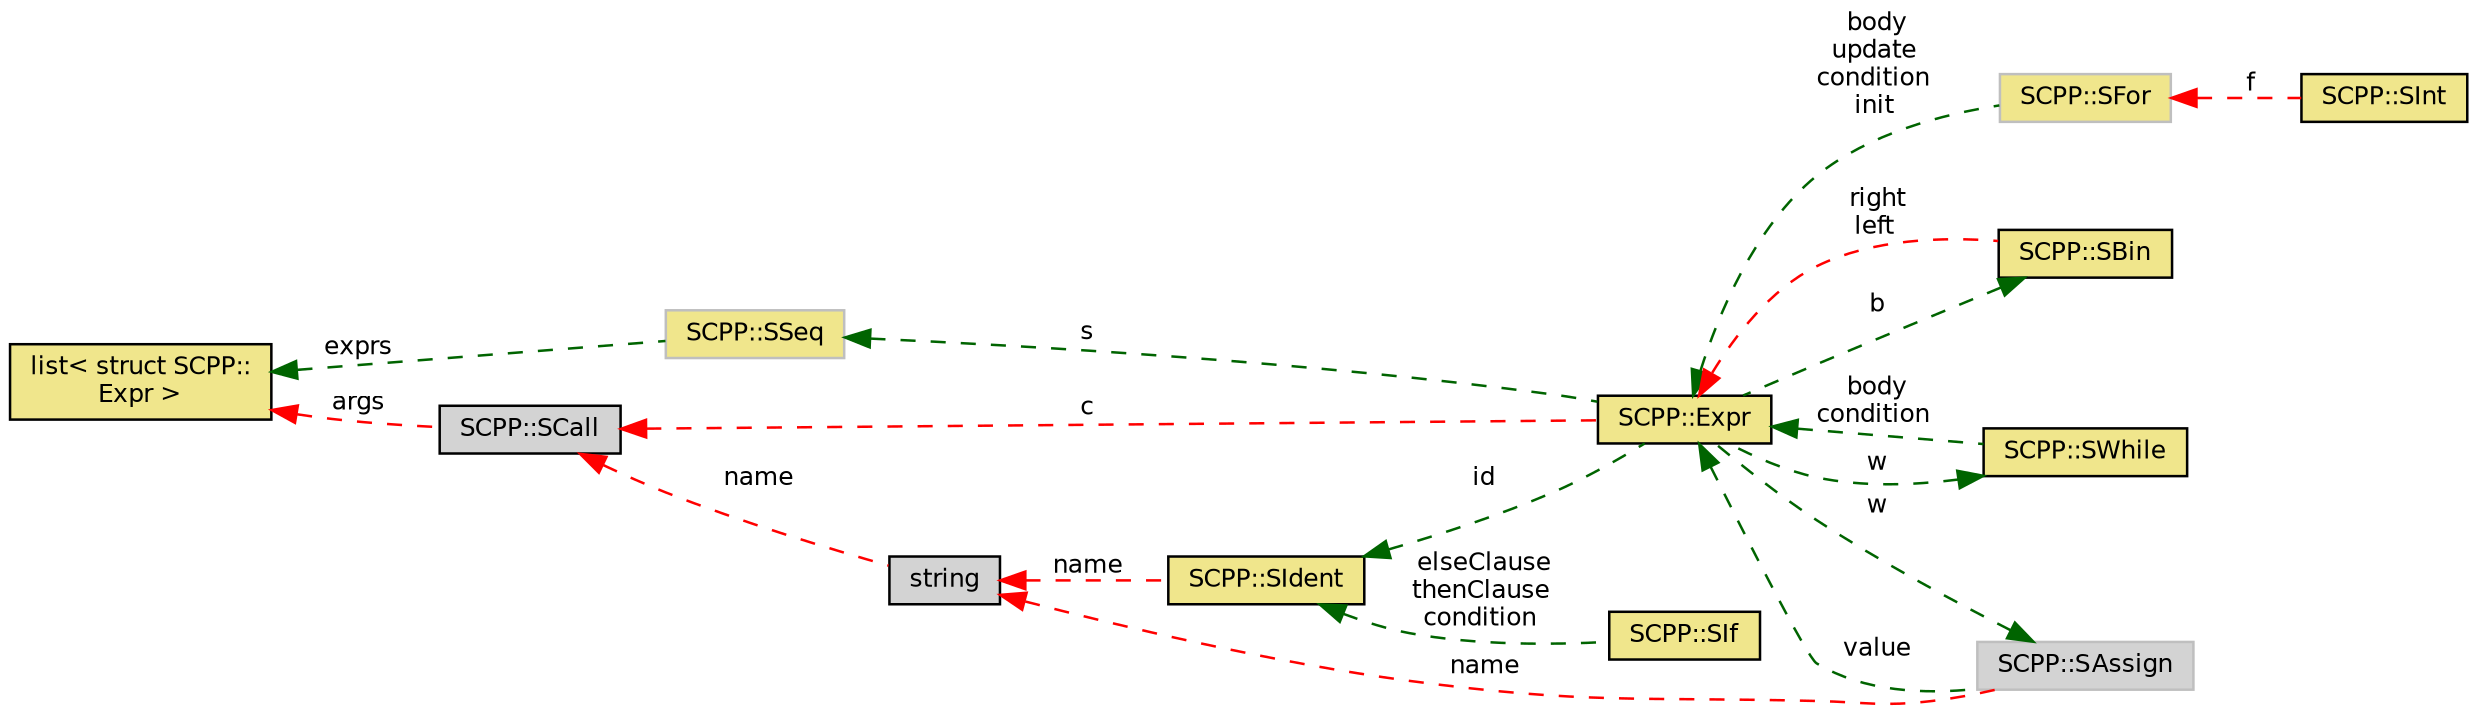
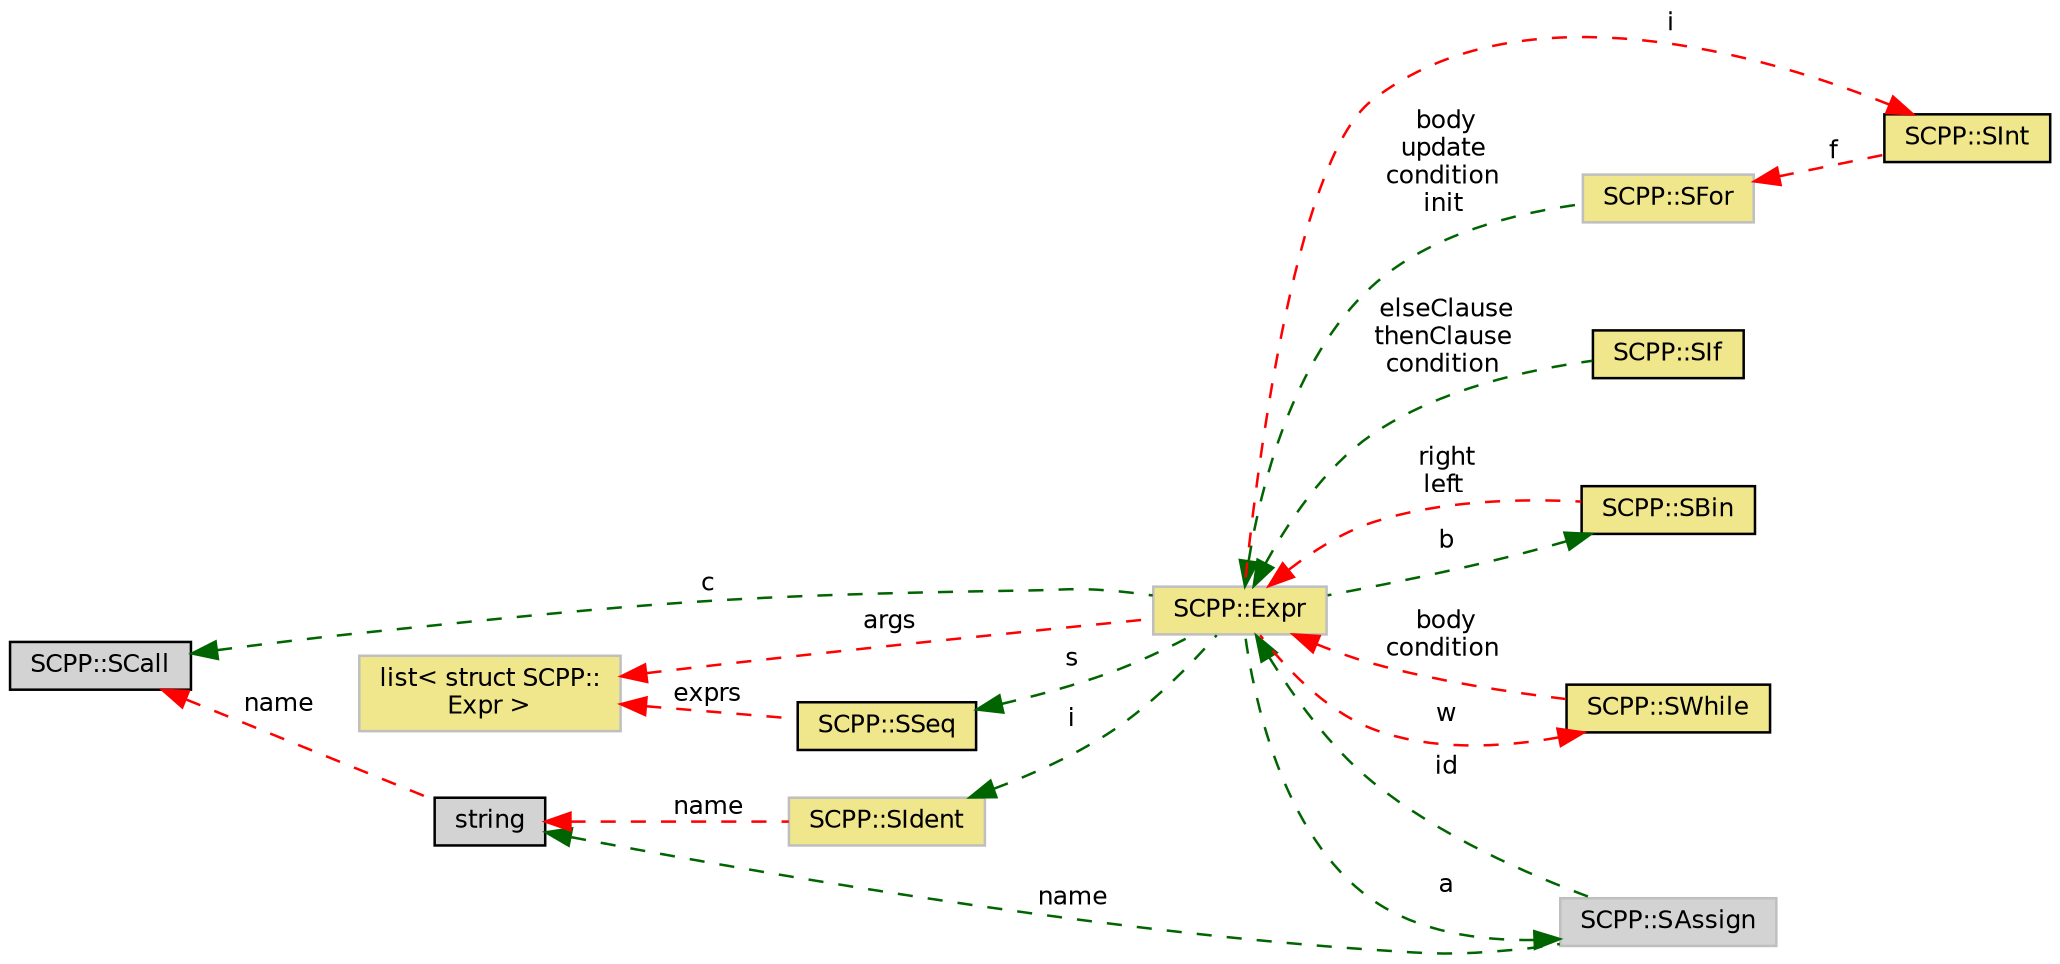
none -> (1385, 93)
(755, 334) -> (887, 726)
(481, 355) -> (721, 713)
(141, 382) -> (490, 693)
(1685, 420) -> (1240, 611)
(368, 423) -> (900, 645)
(1122, 425) -> (684, 603)
(1891, 436) -> (1439, 679)
(1481, 479) -> (1069, 720)
(1840, 481) -> (1392, 735)
(1874, 506) -> (1443, 886)
(1266, 580) -> (887, 822)
(1474, 641) -> (1400, 418)
(1874, 649) -> (1443, 768)
(1507, 692) -> (1063, 917)
